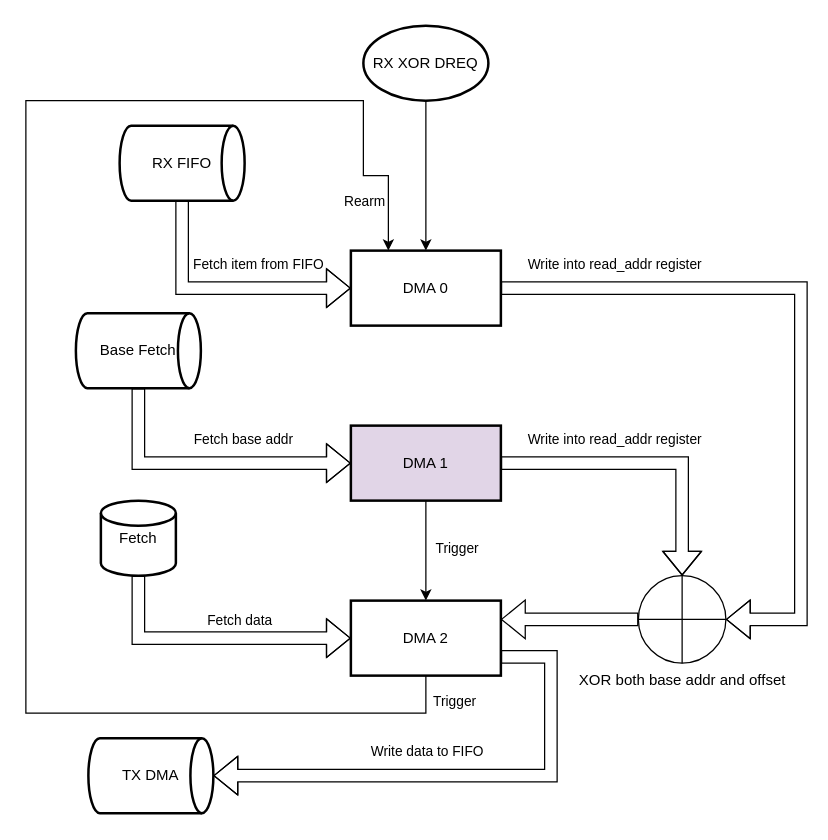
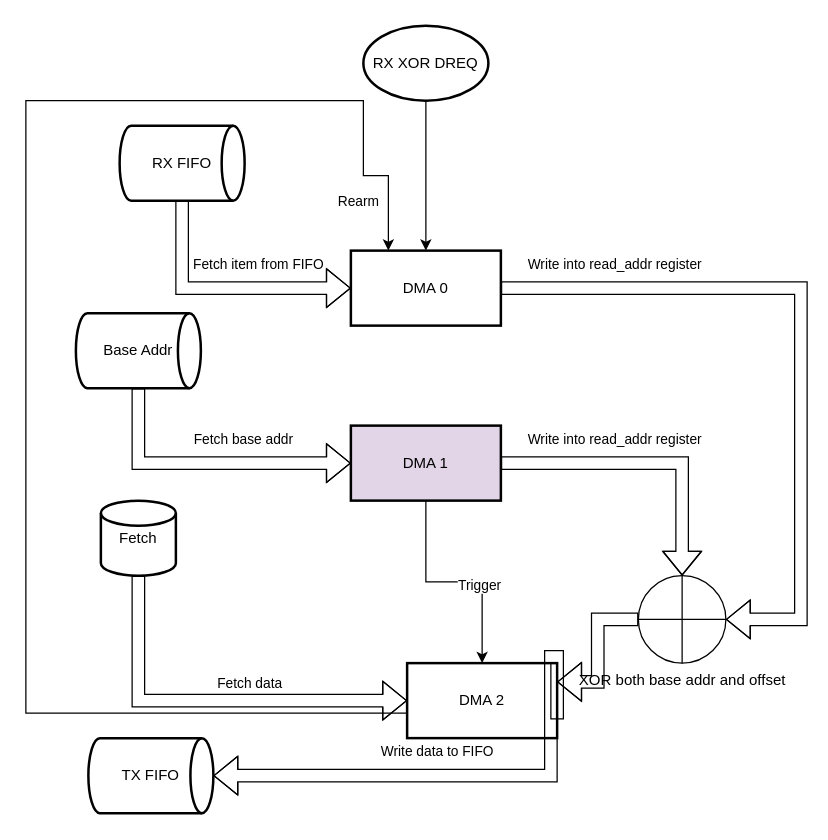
(138, 351) -> (138, 351)
(426, 638) -> (482, 701)
(151, 776) -> (151, 776)
